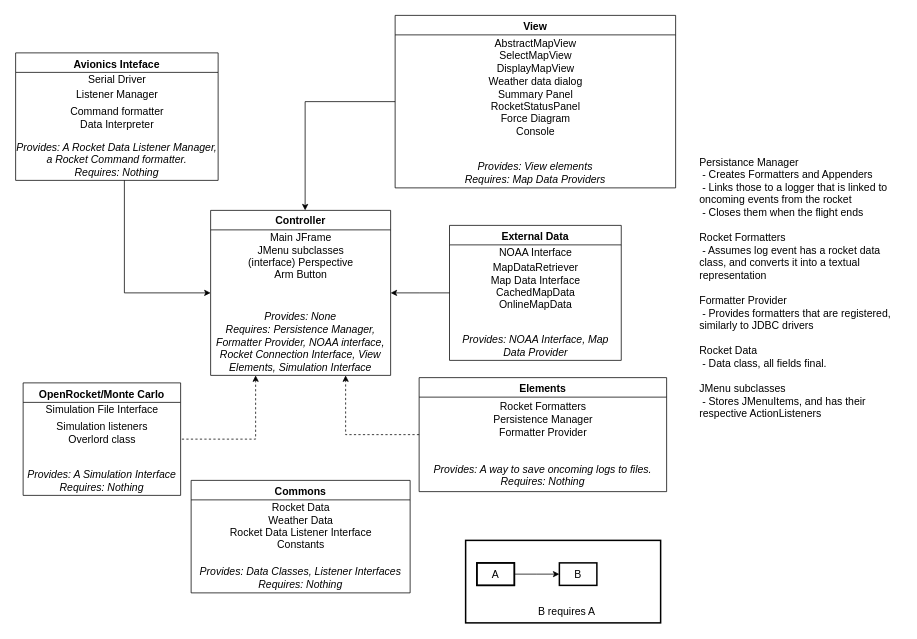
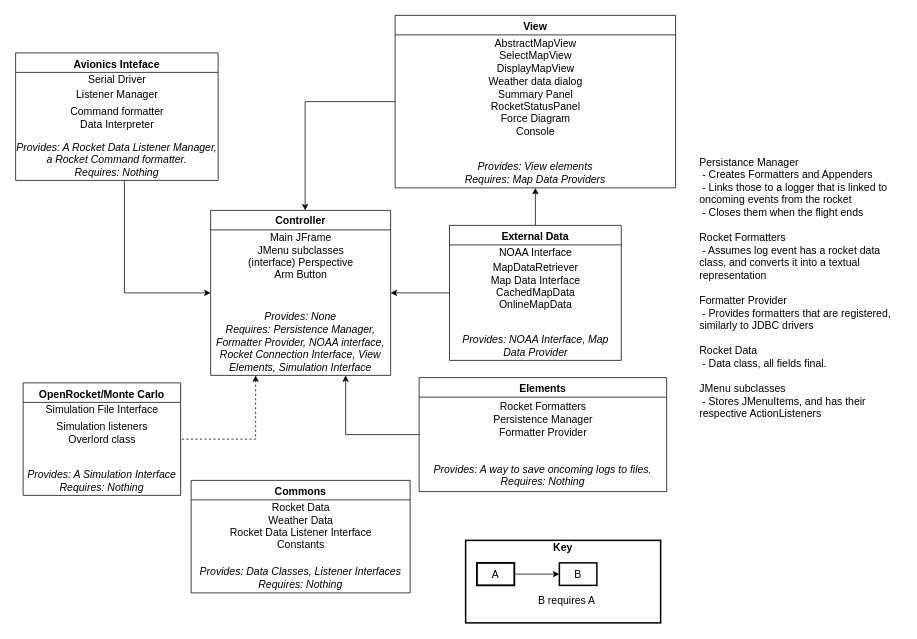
none -> (535, 209)
(353, 435) -> (353, 435)
none -> (563, 548)
(567, 612) -> (567, 600)
